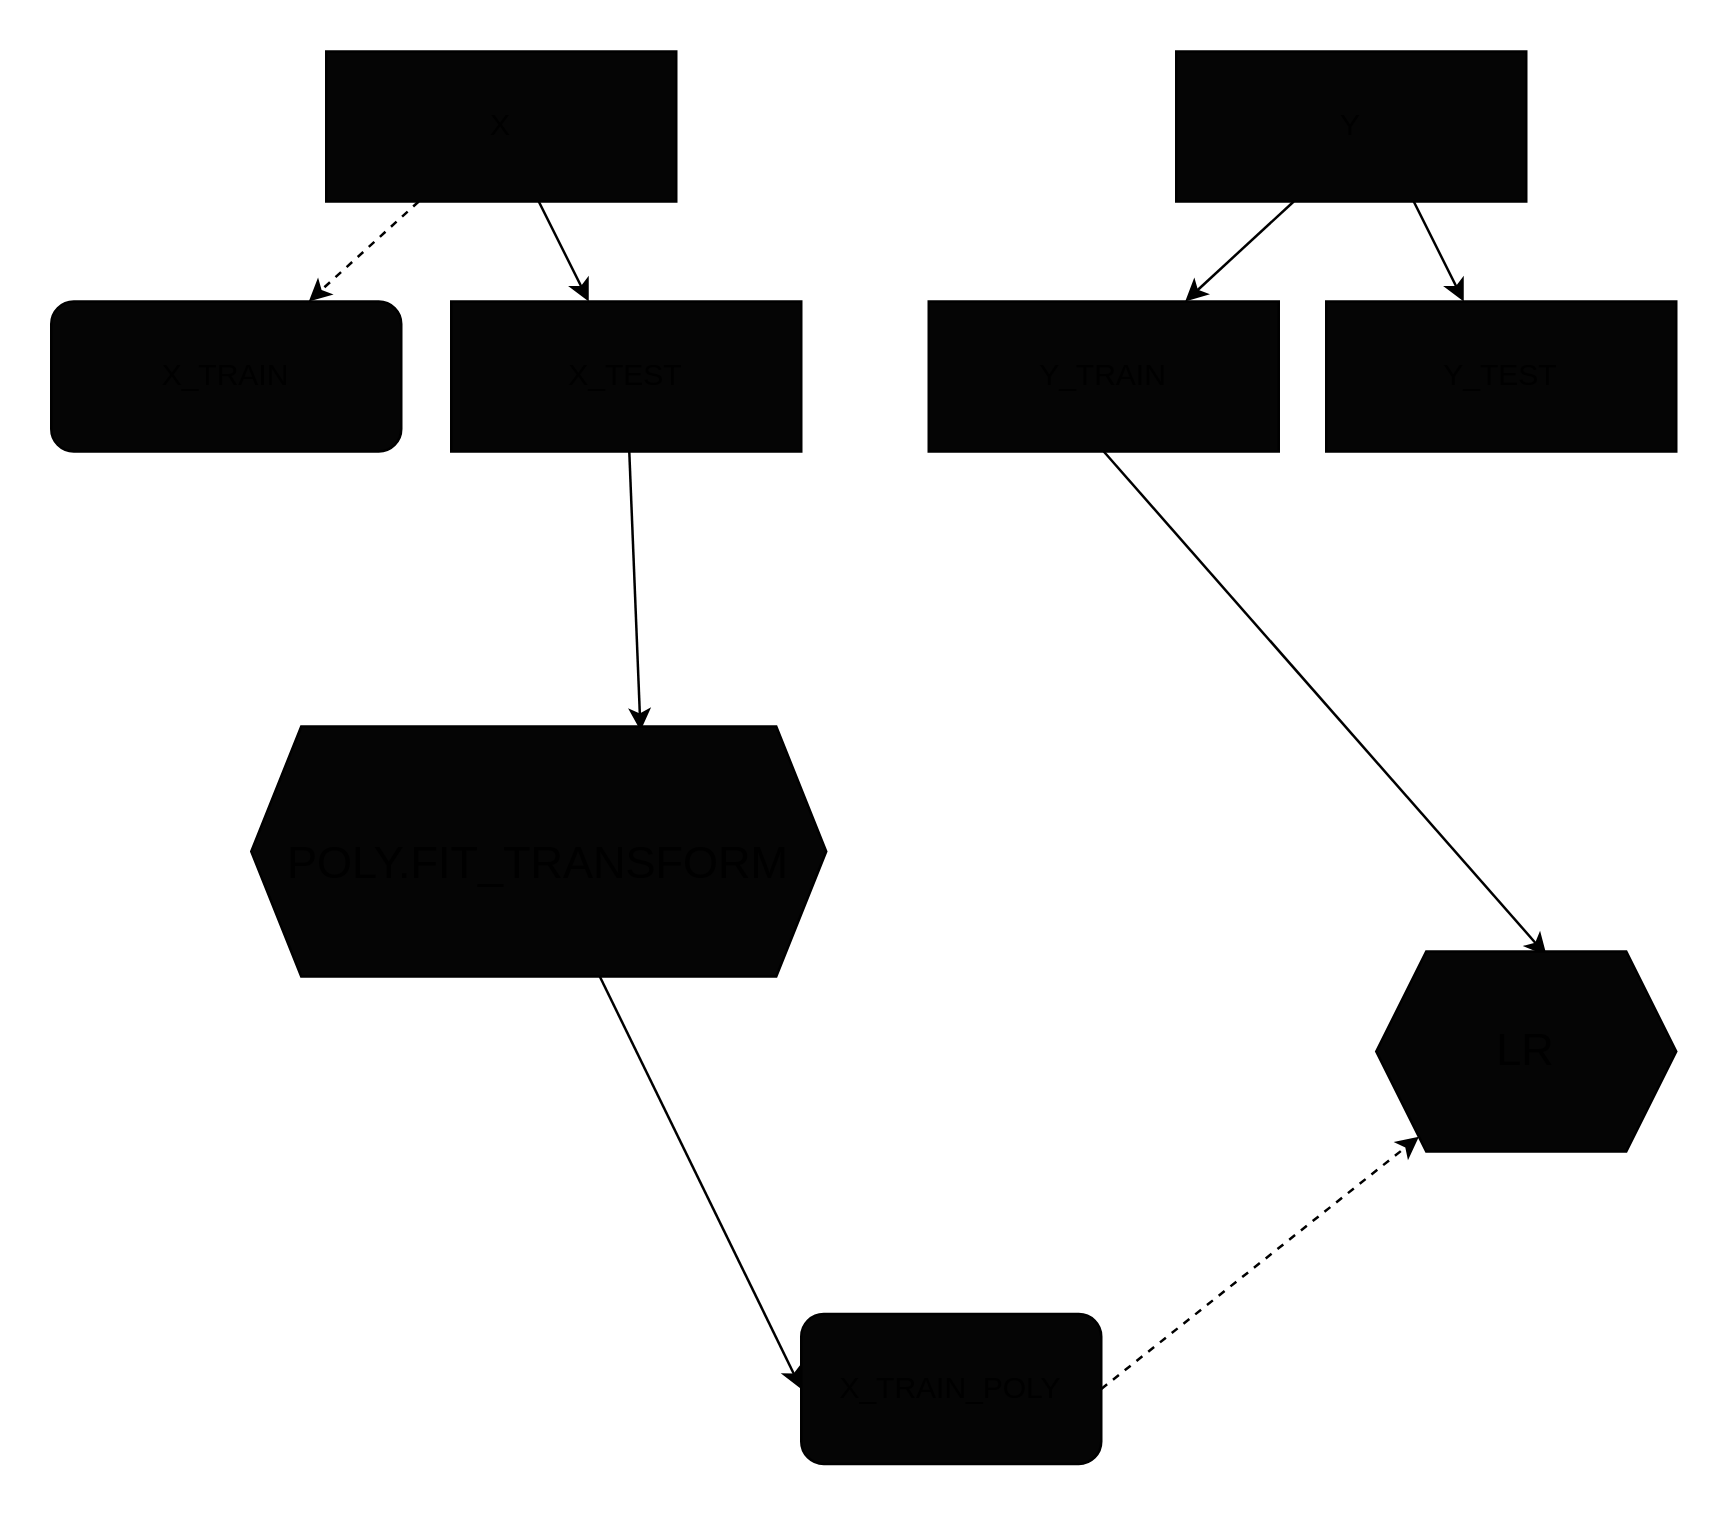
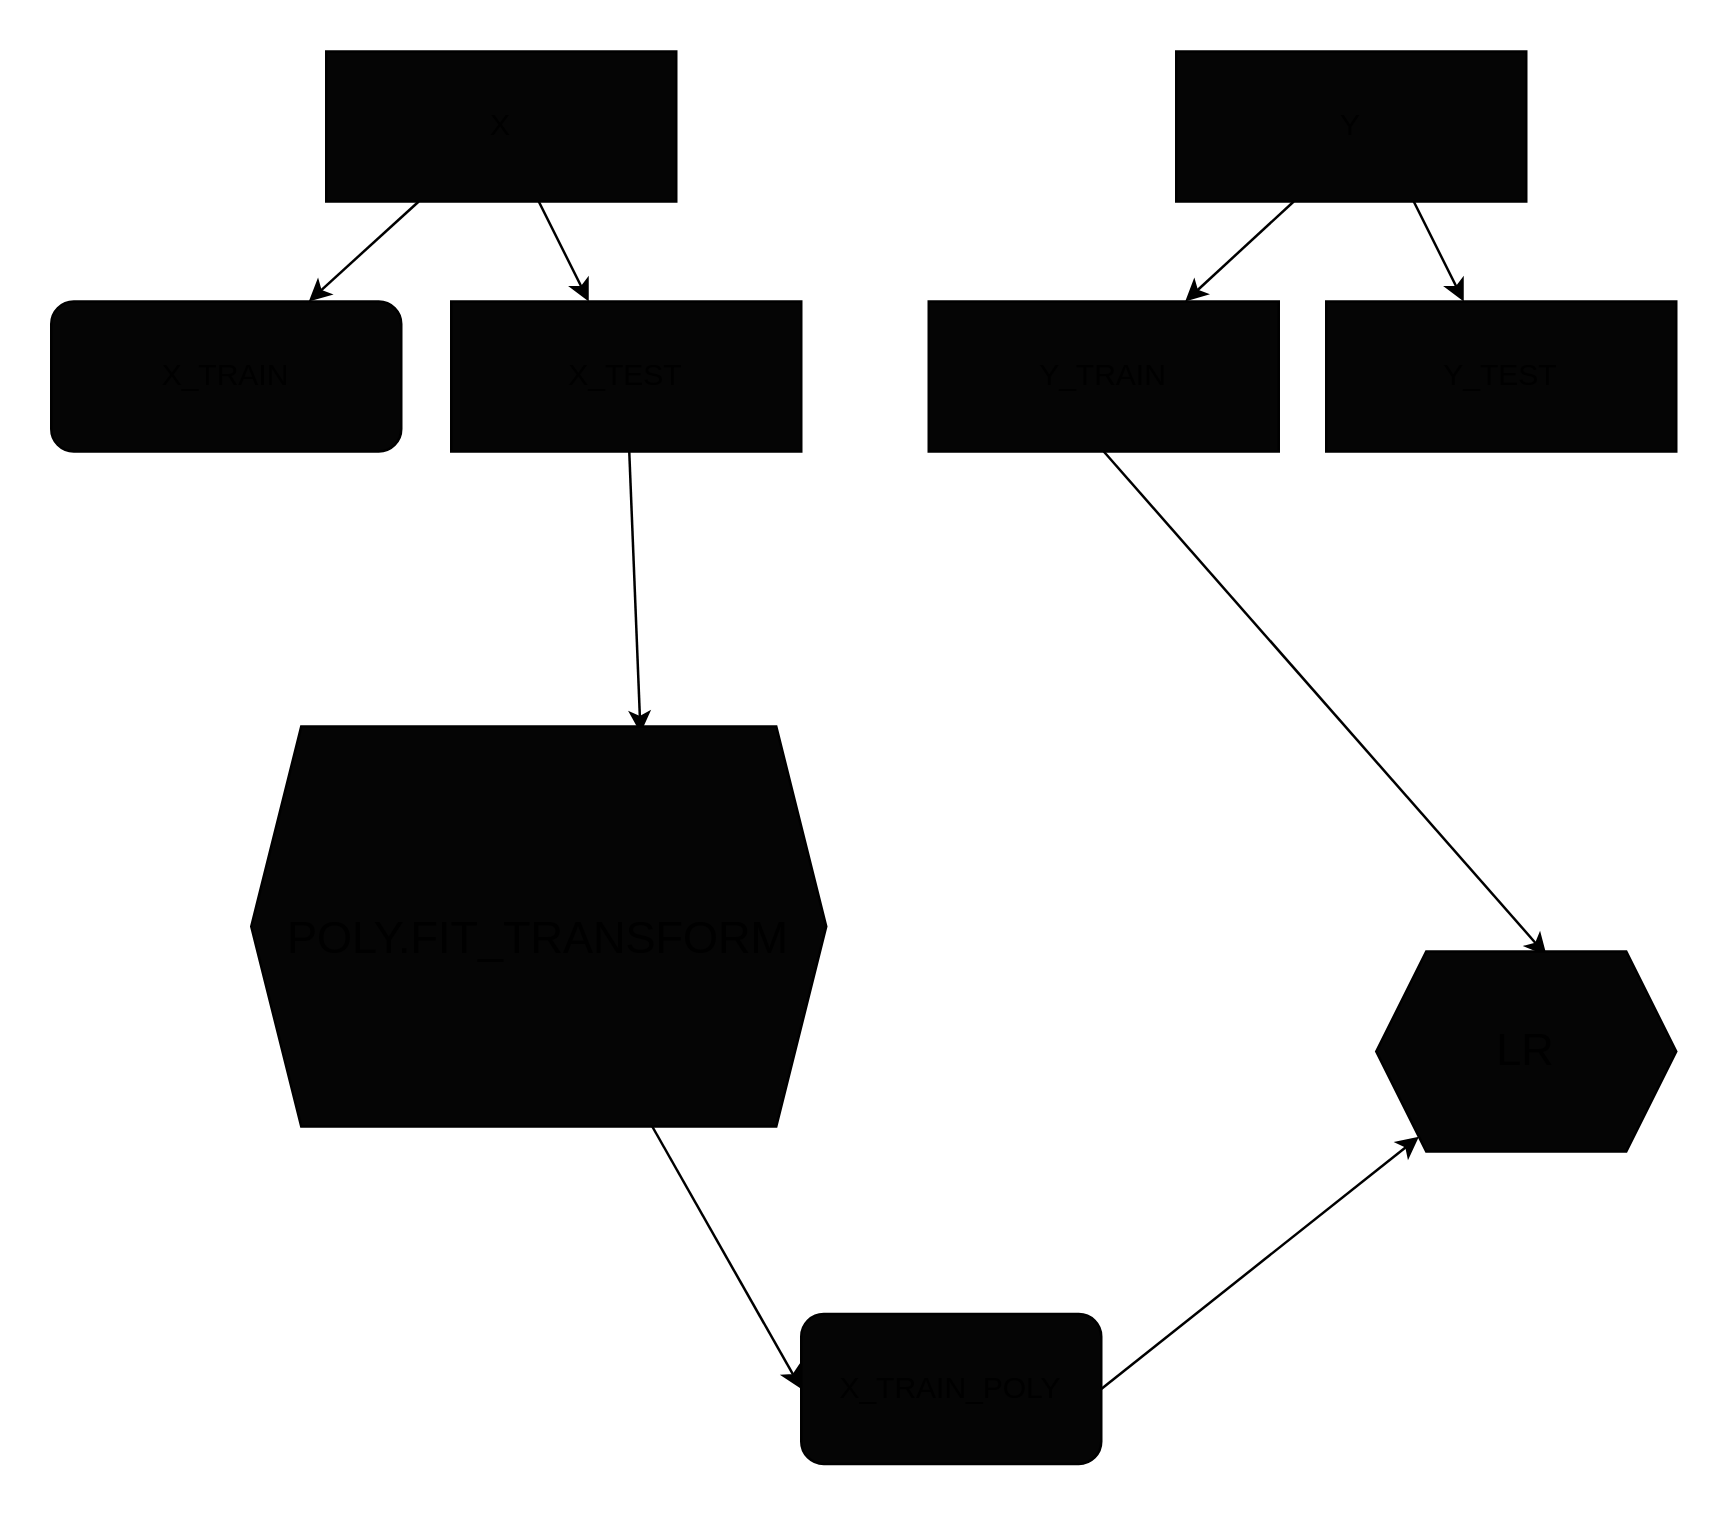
(368, 247) -> (368, 247)
(539, 851) -> (539, 926)
(1255, 1267) -> (1255, 1267)
